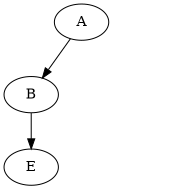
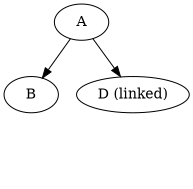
none -> (133, 95)
(31, 167) -> none
